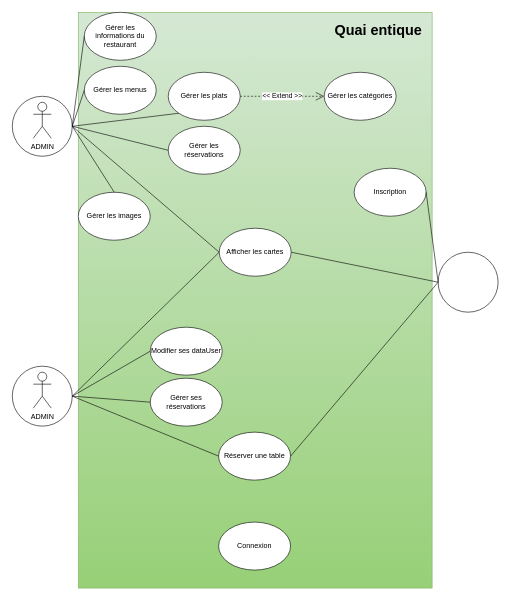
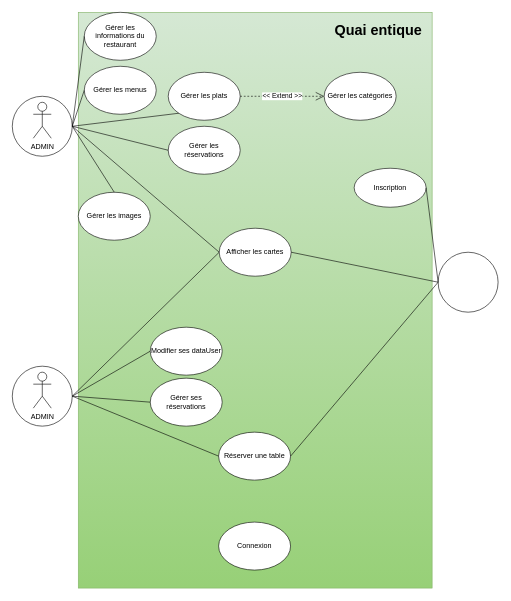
(390, 192) -> (390, 188)
